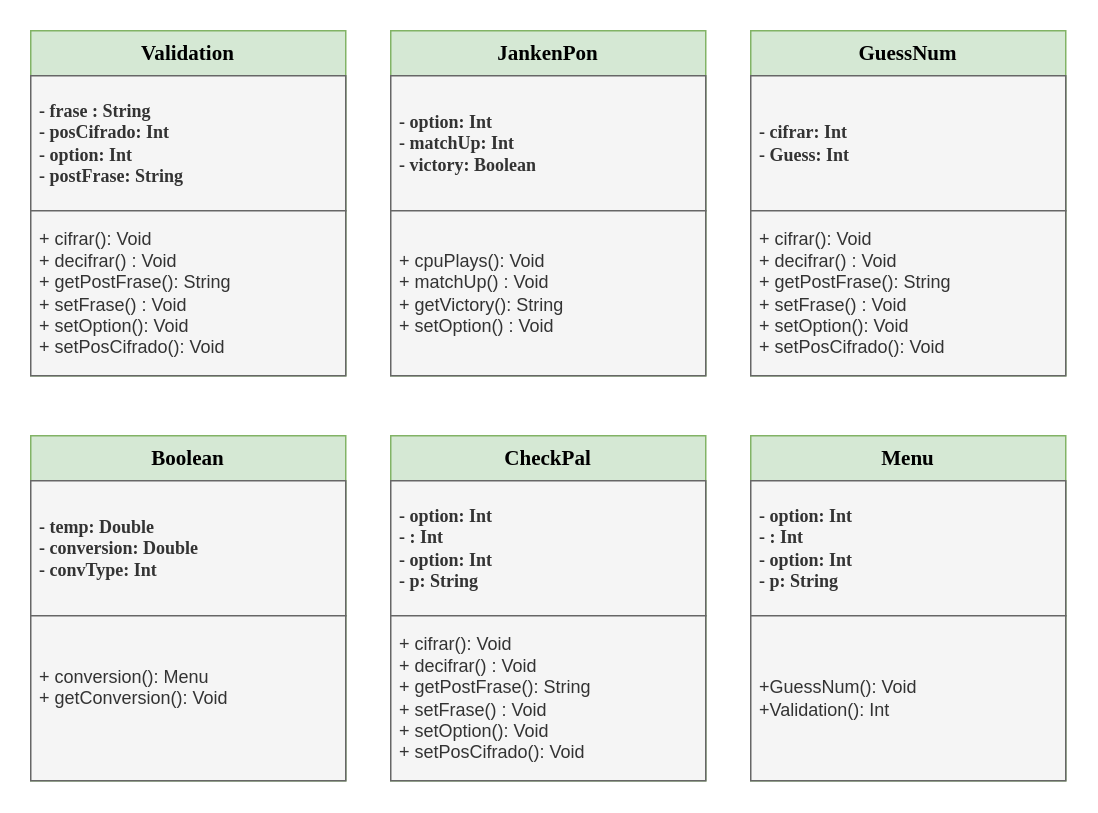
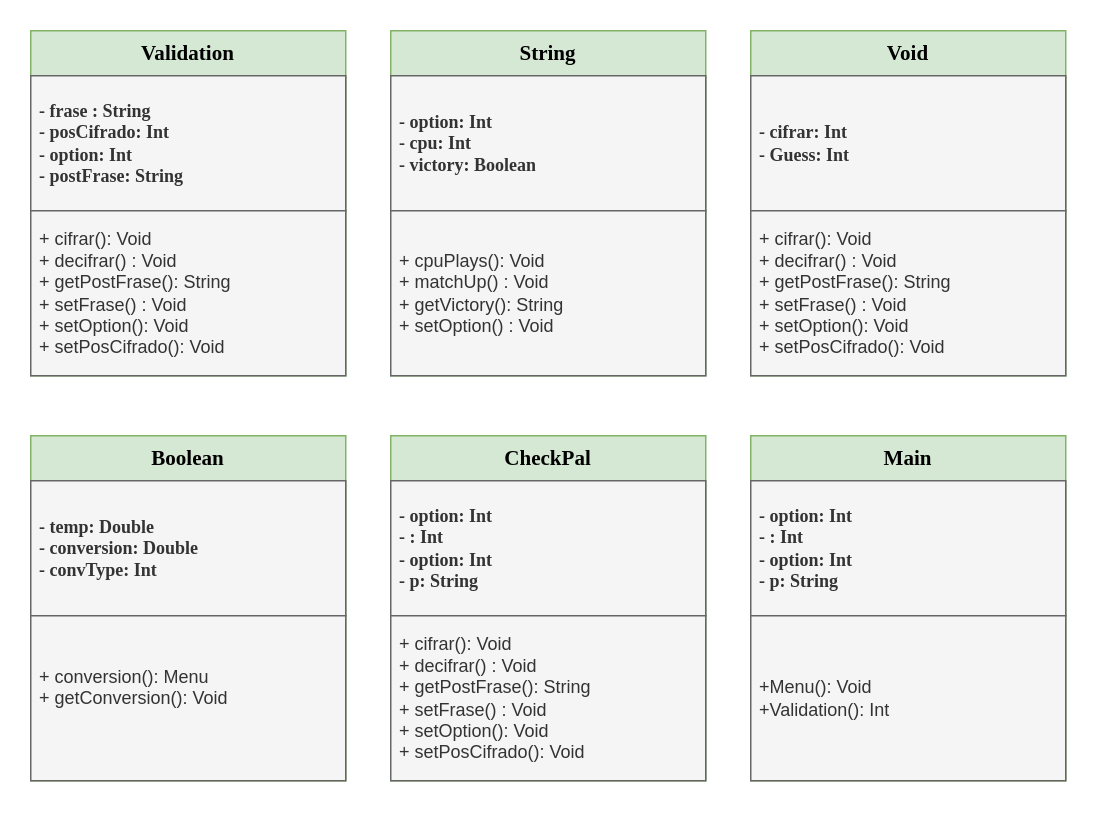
(548, 53) -> (548, 53)
(908, 53) -> (908, 53)
(479, 143) -> (479, 143)
(908, 458) -> (908, 458)
(839, 698) -> (839, 698)
